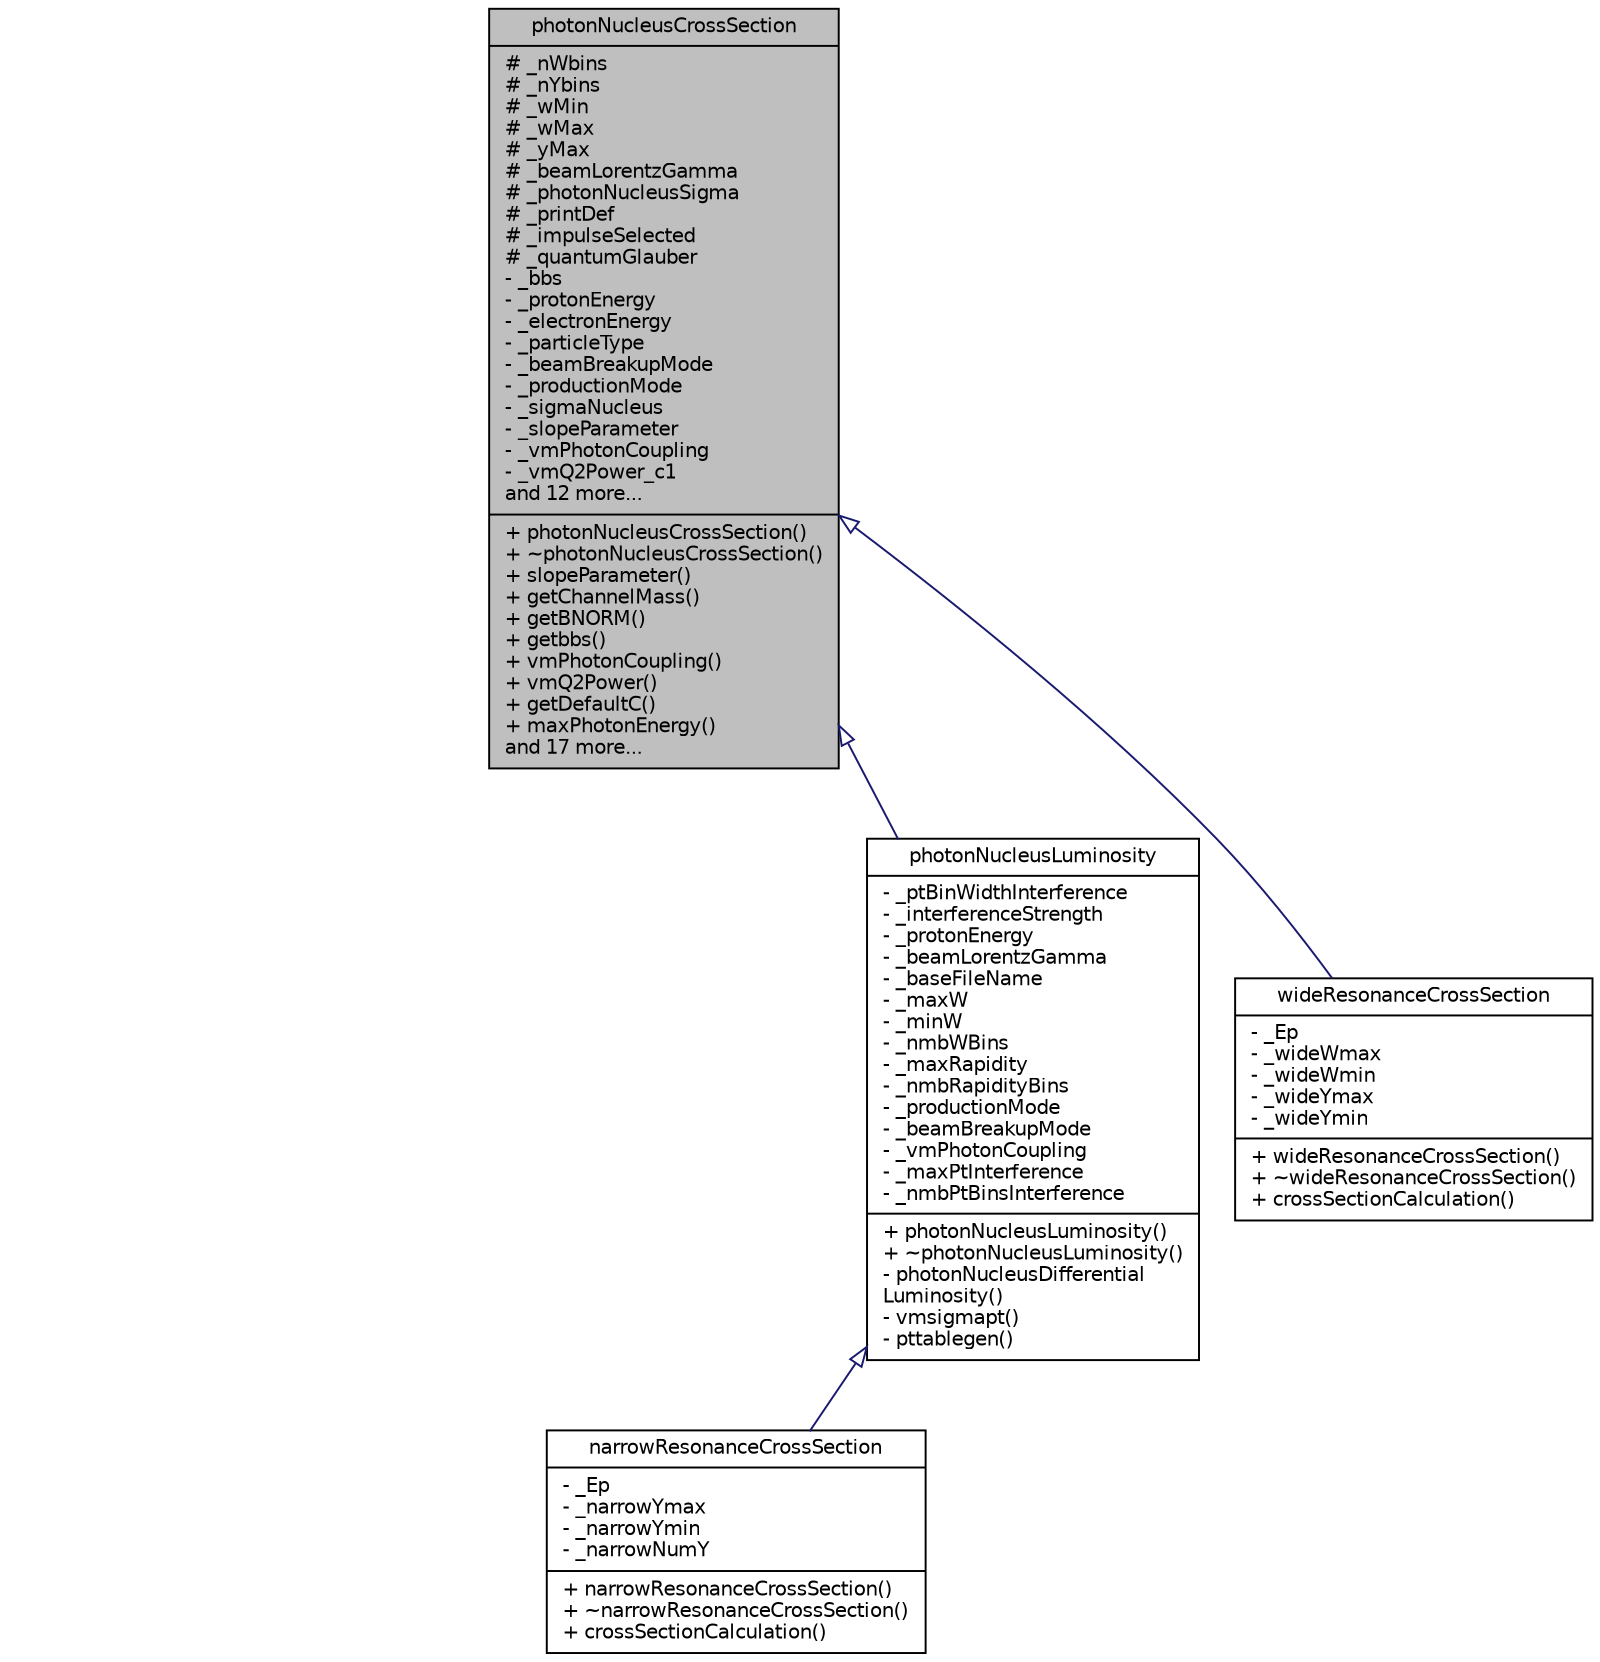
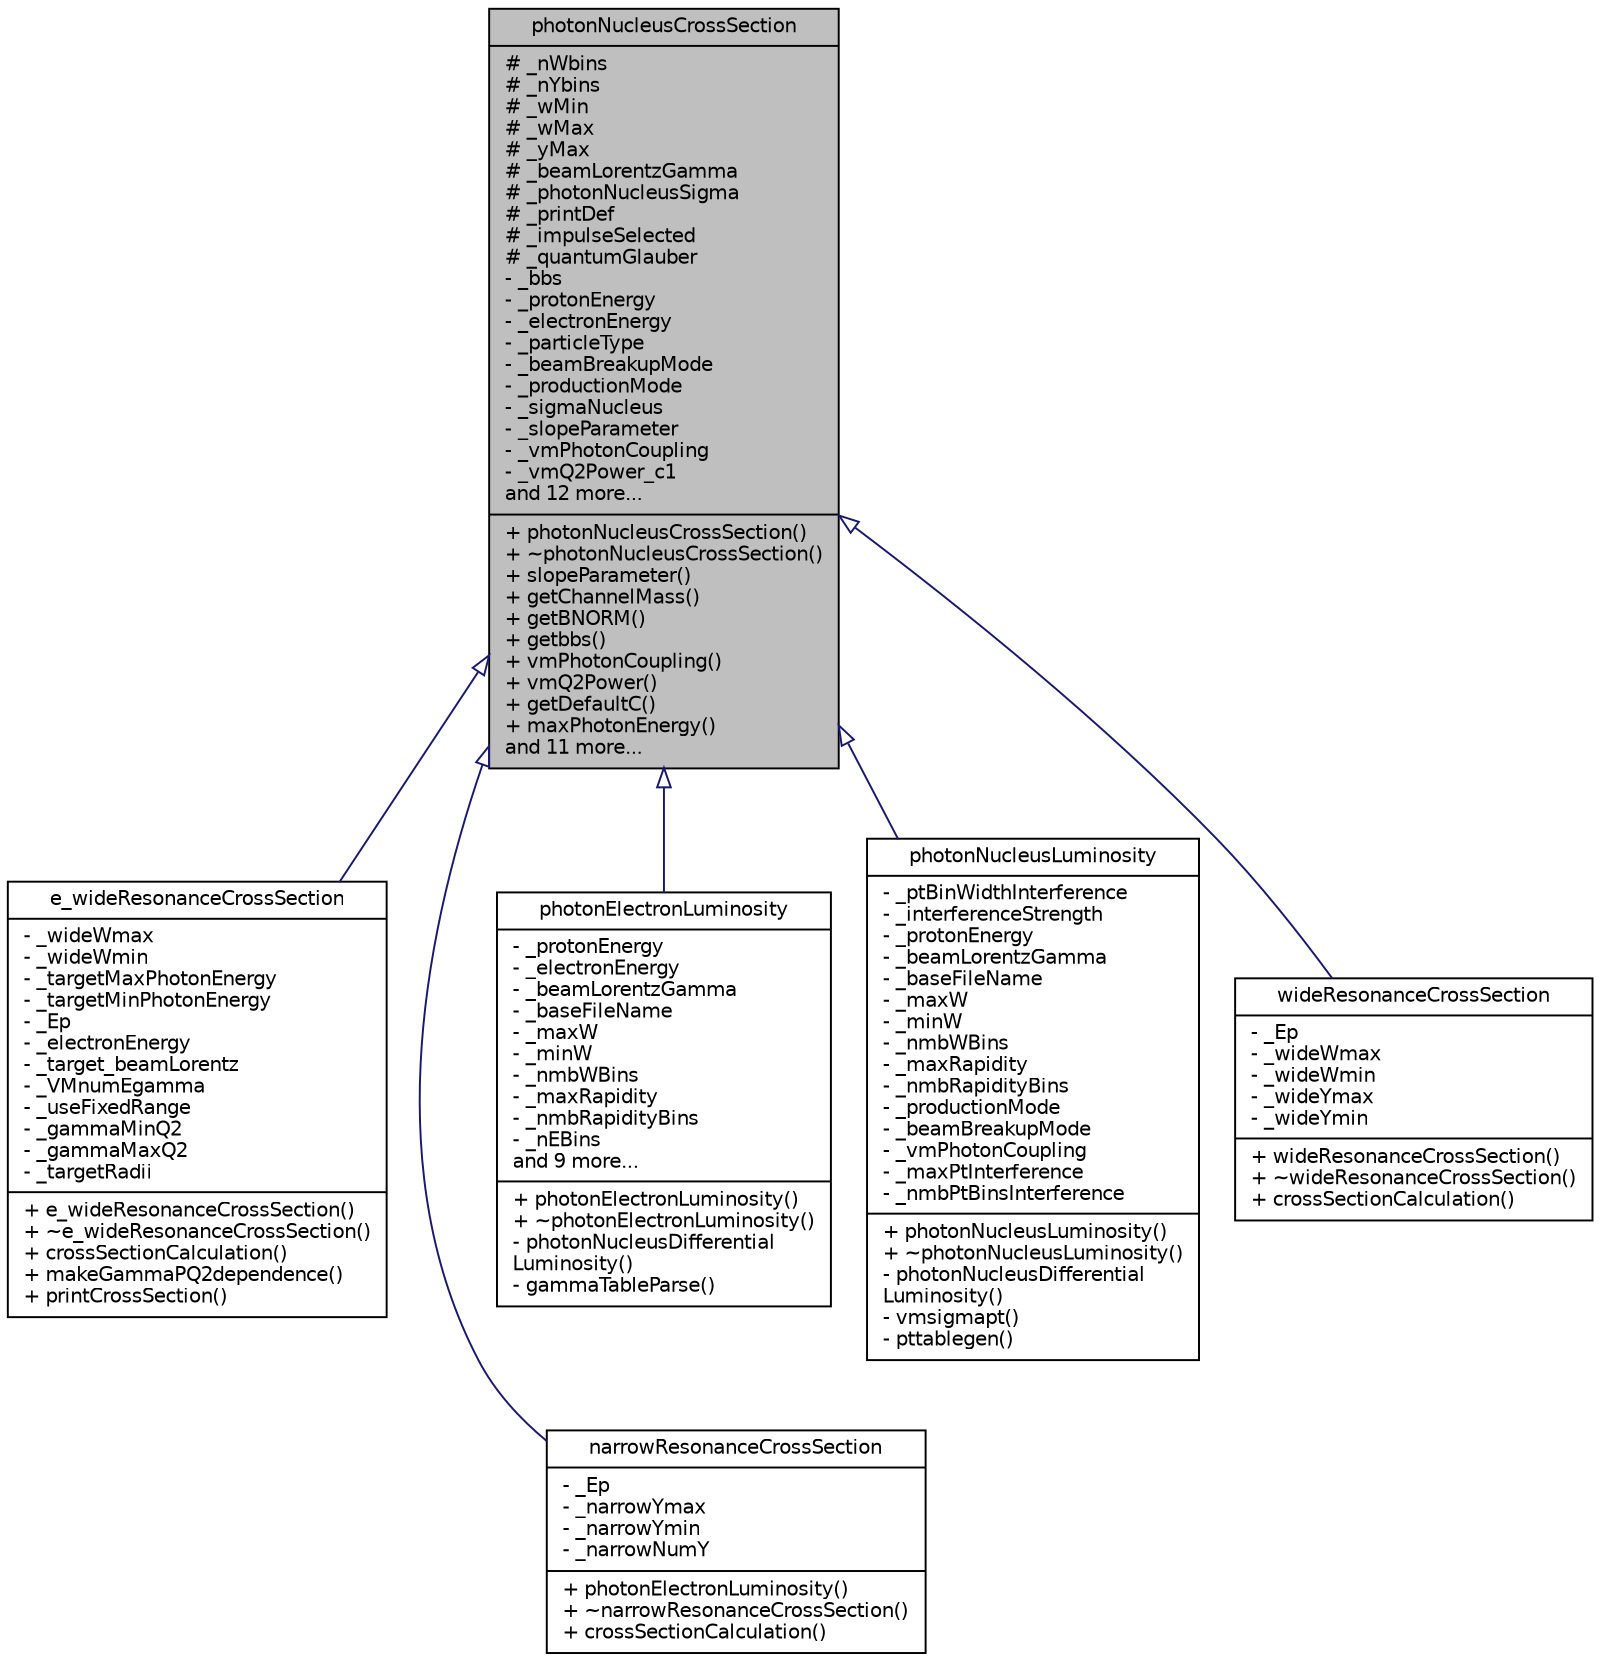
(574, 748) -> (574, 748)
none -> (197, 1099)
none -> (664, 1099)
(833, 1397) -> (421, 1116)
(727, 1590) -> (706, 1590)
